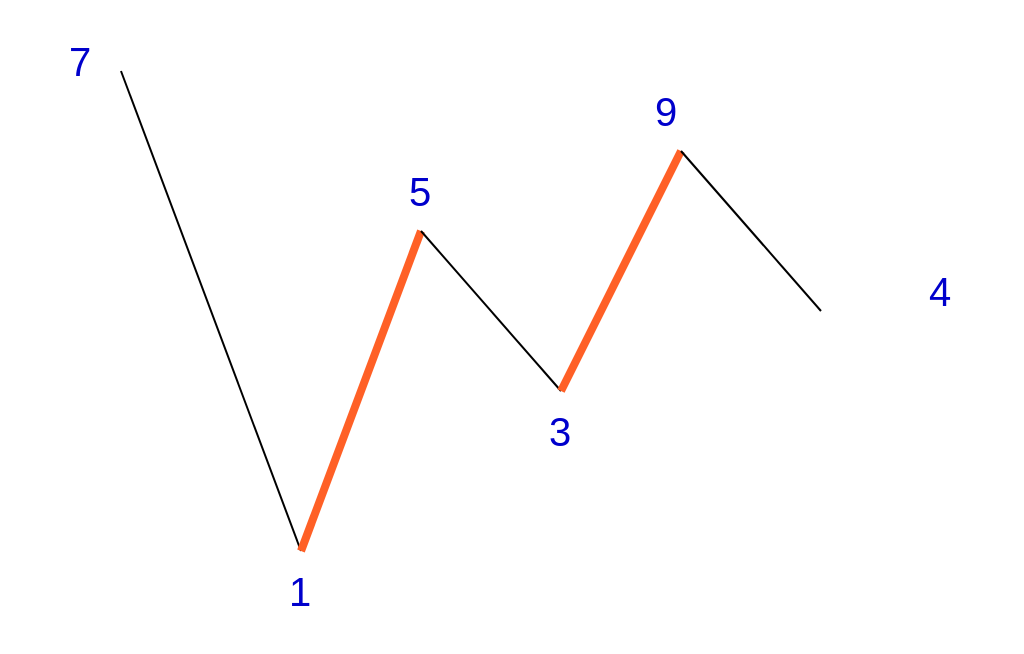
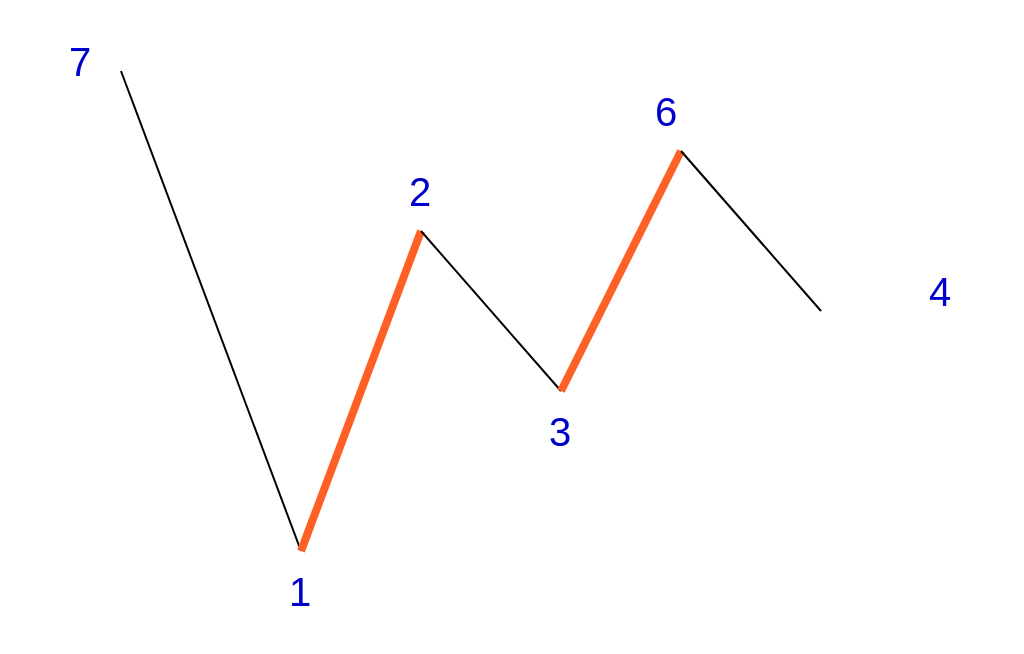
(667, 111) -> (667, 111)
(421, 191) -> (421, 191)
